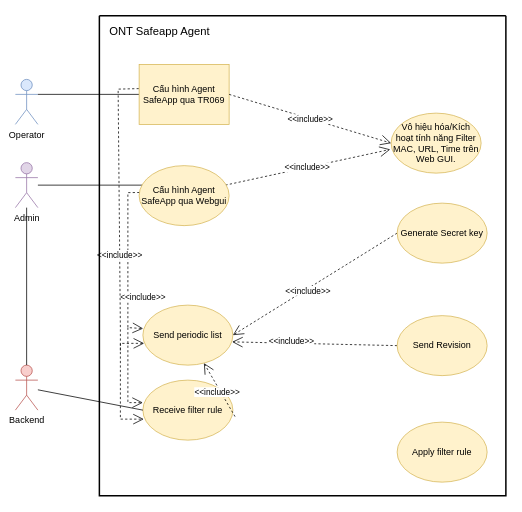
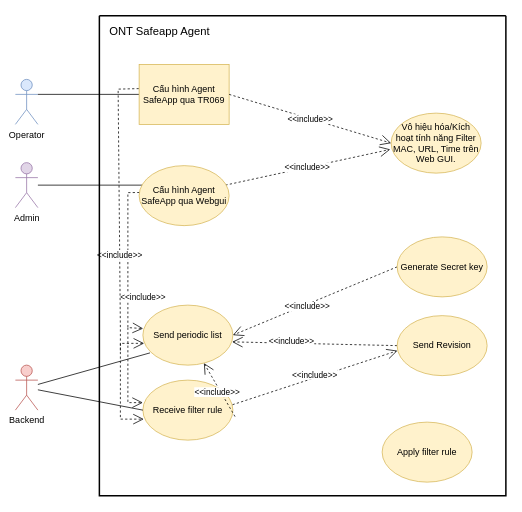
(442, 233) -> (442, 267)
(27, 287) -> (94, 368)
none -> (314, 378)
(442, 452) -> (427, 452)
